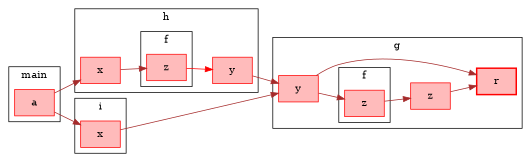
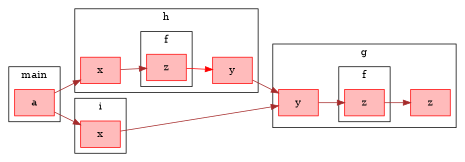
(496, 81) -> none
